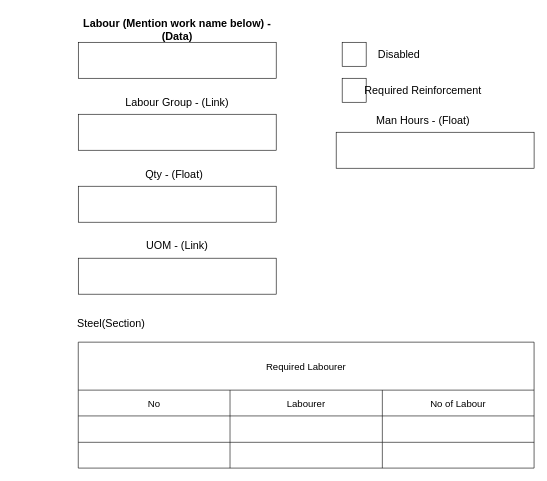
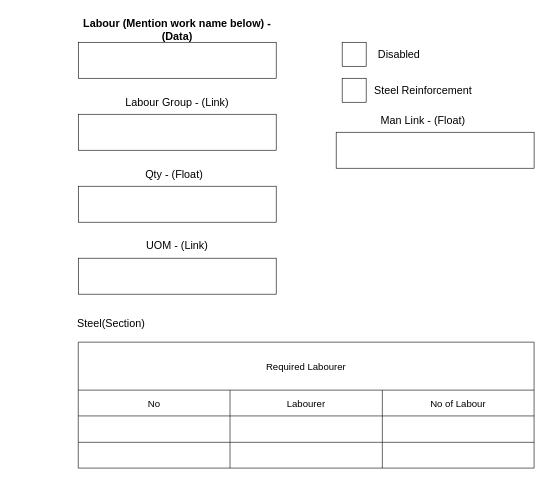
(423, 90) -> (423, 90)
(423, 120) -> (423, 120)
